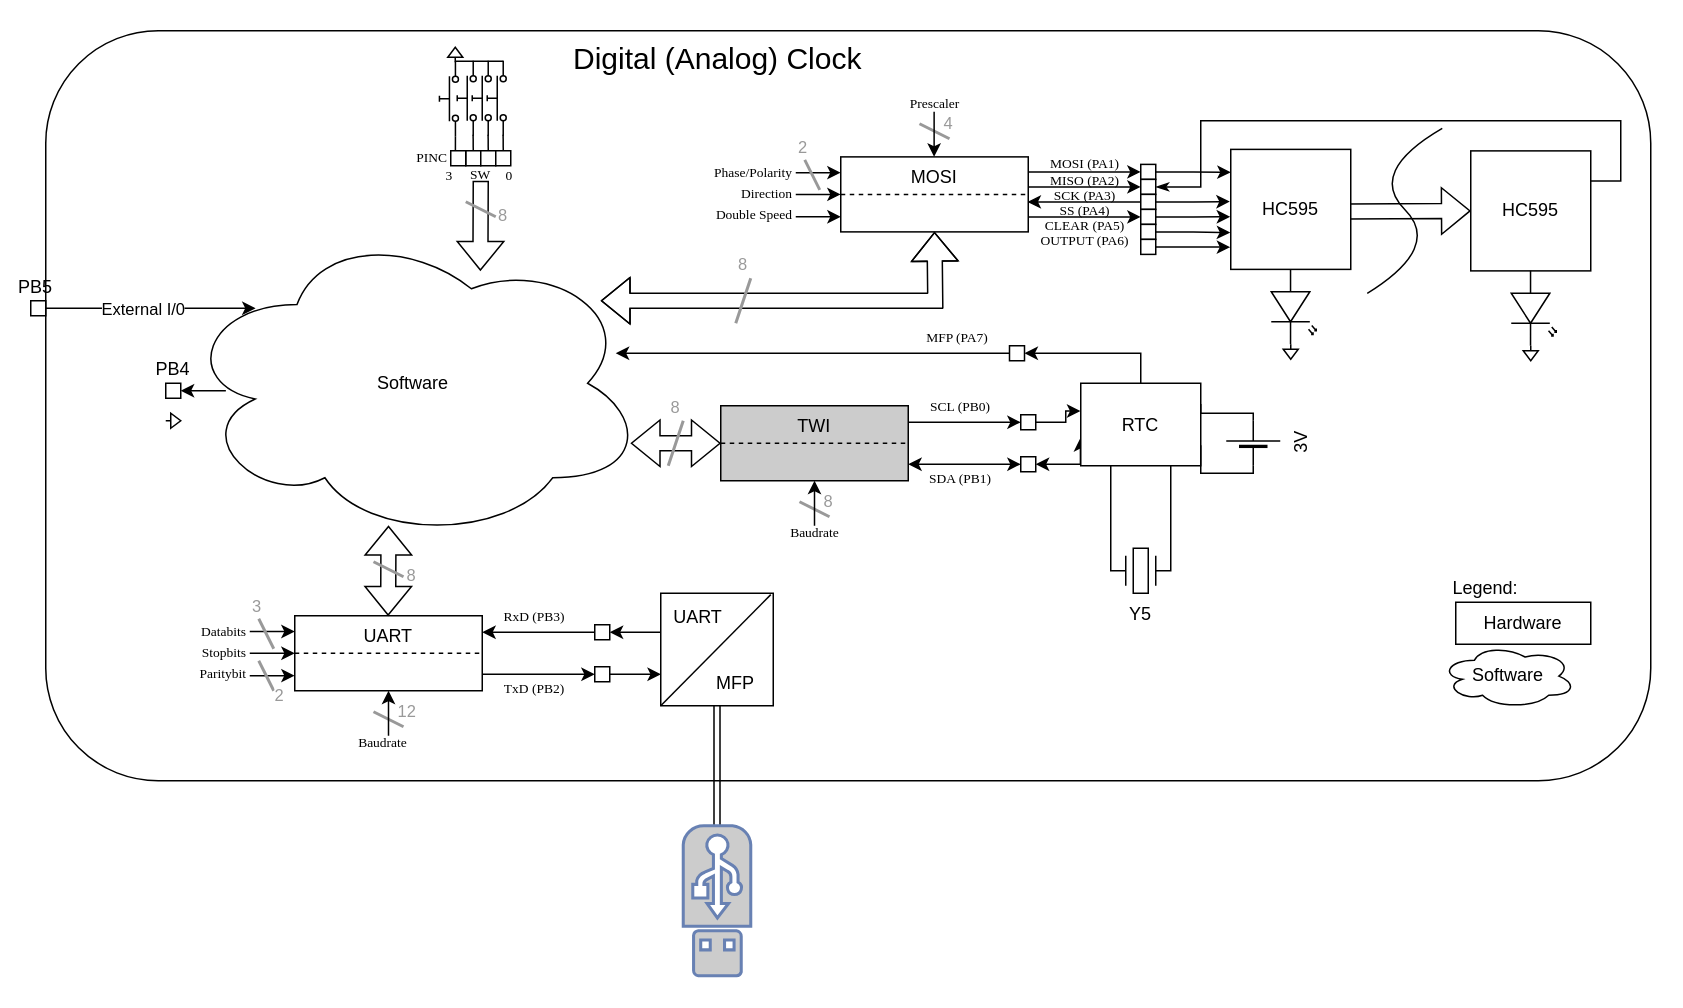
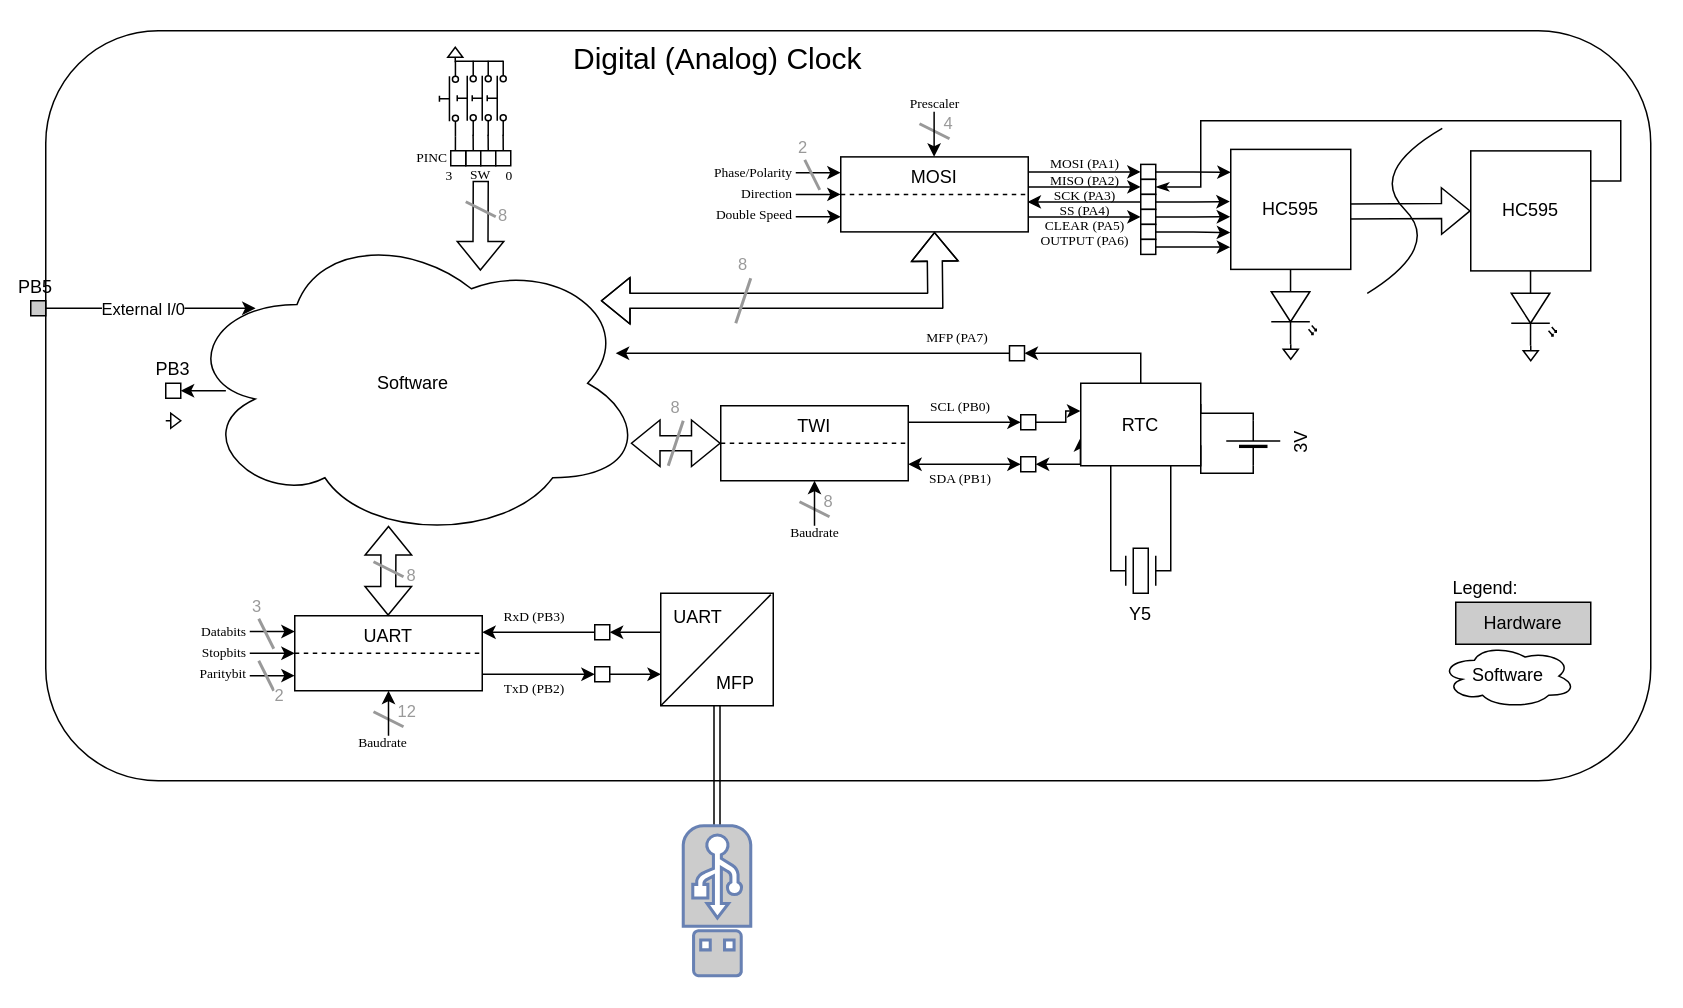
(38, 308) -> (38, 308)
(173, 346) -> (173, 346)
(815, 443) -> (815, 443)
(1523, 623) -> (1523, 623)
